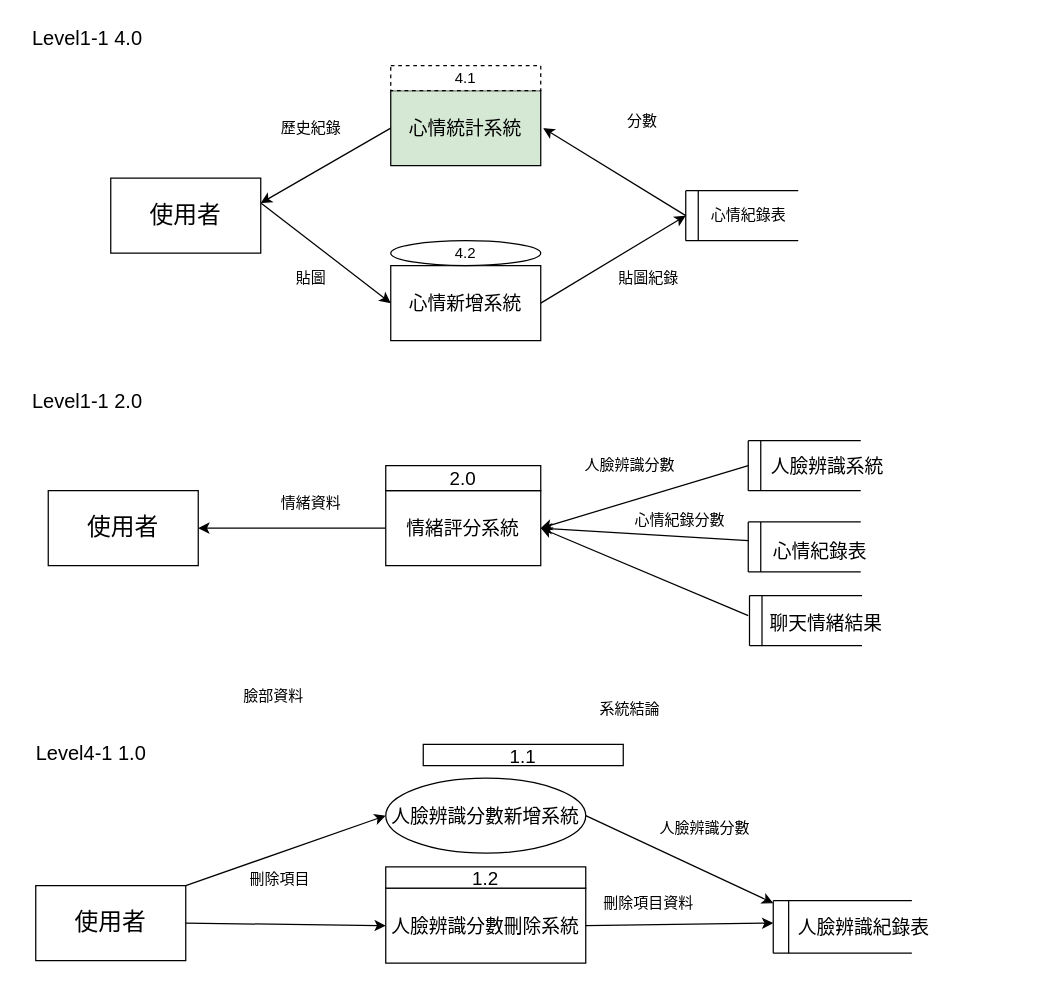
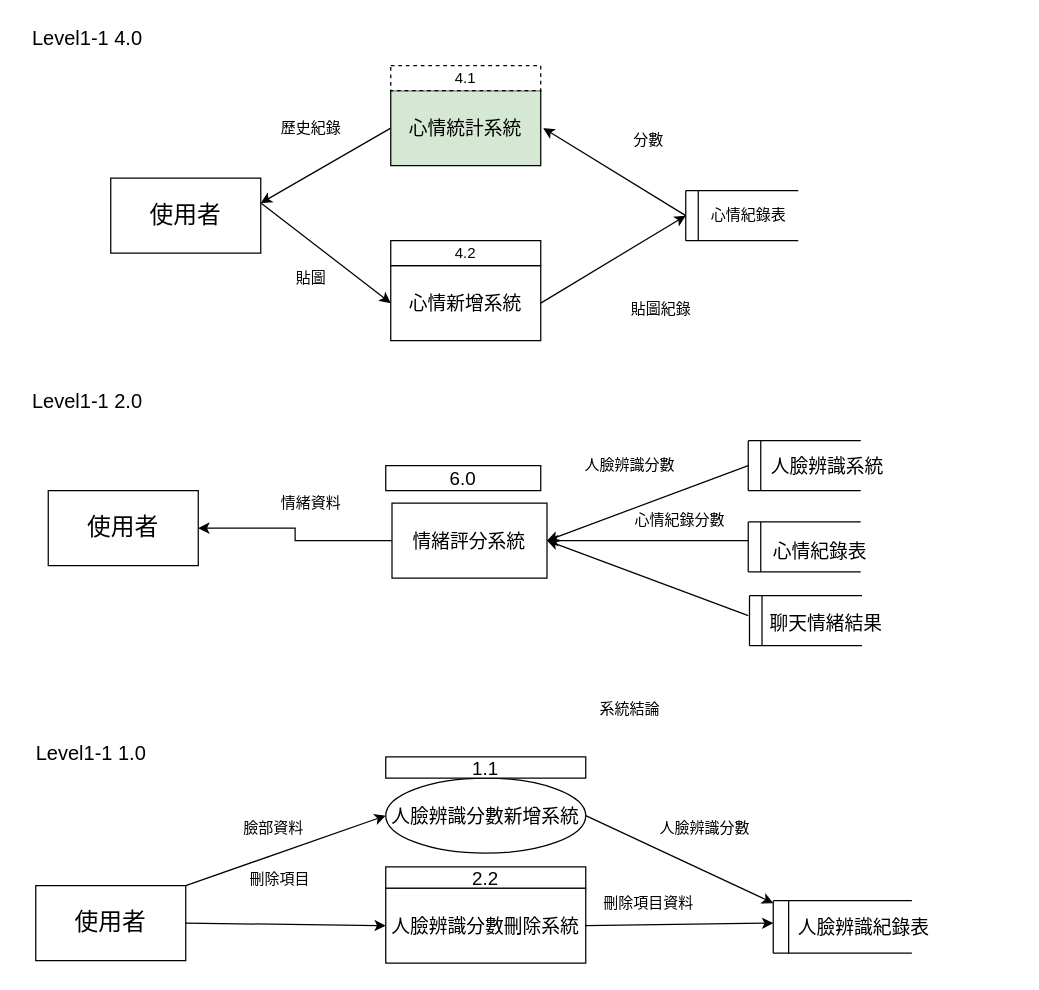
(642, 122) -> (648, 141)
(466, 253) -> (466, 253)
(648, 278) -> (661, 309)
(463, 478) -> (463, 478)
(463, 528) -> (469, 541)
(273, 697) -> (273, 828)
(91, 753) -> (91, 753)
(523, 755) -> (486, 768)
(486, 878) -> (486, 878)
